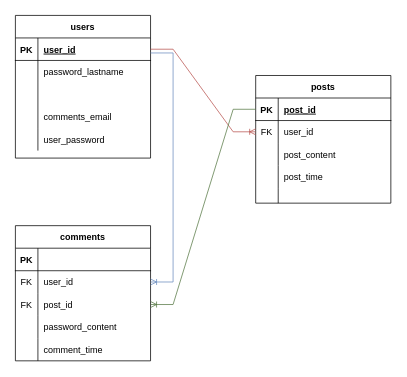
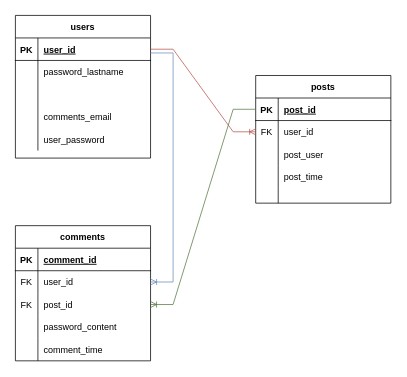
(314, 155) -> (306, 155)
none -> (94, 259)
